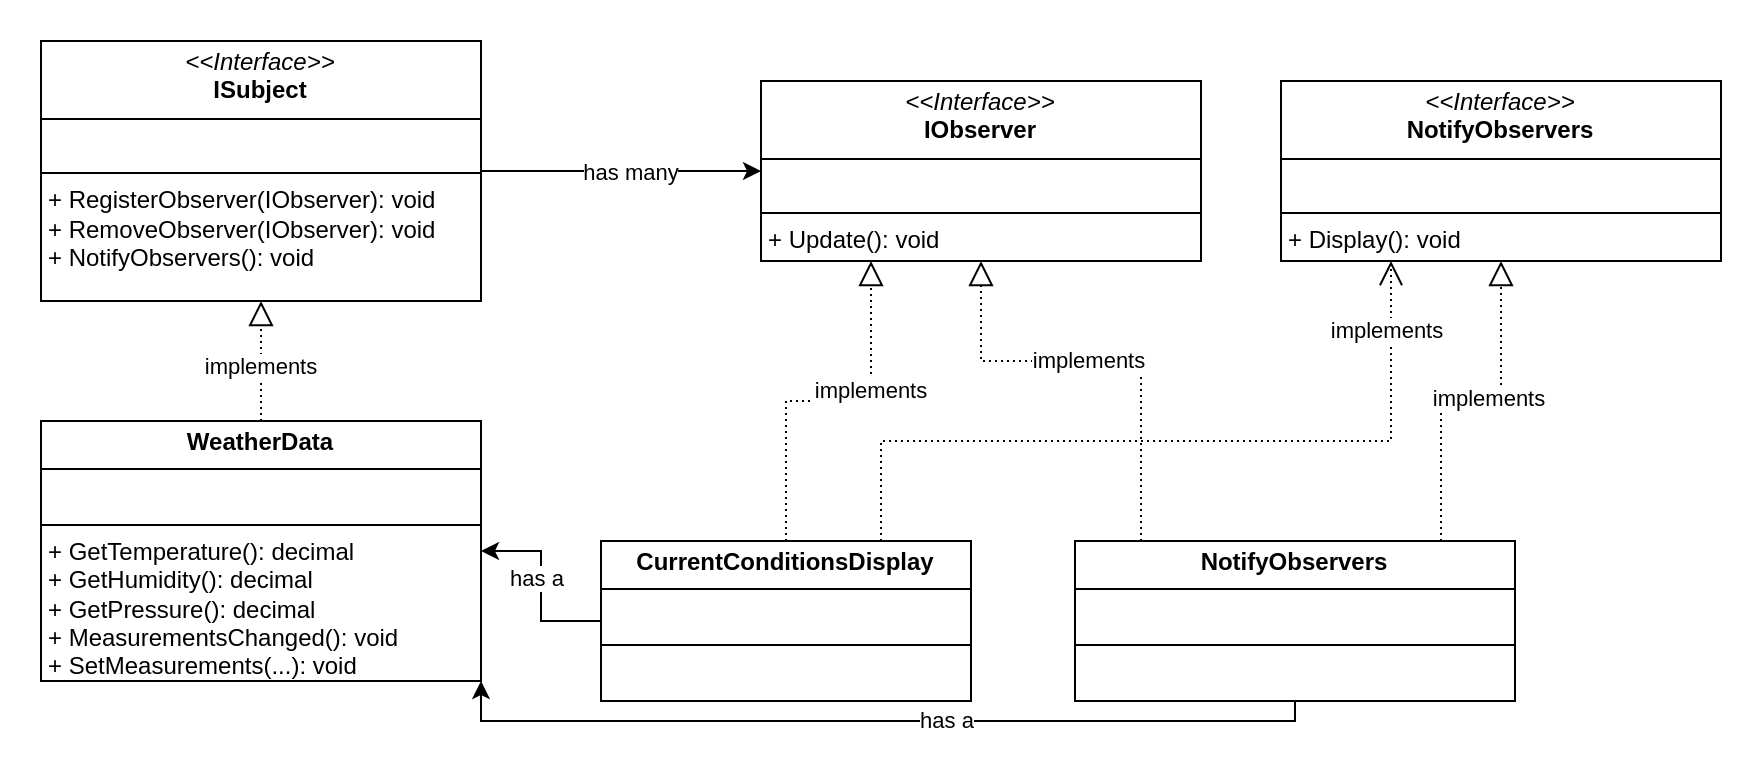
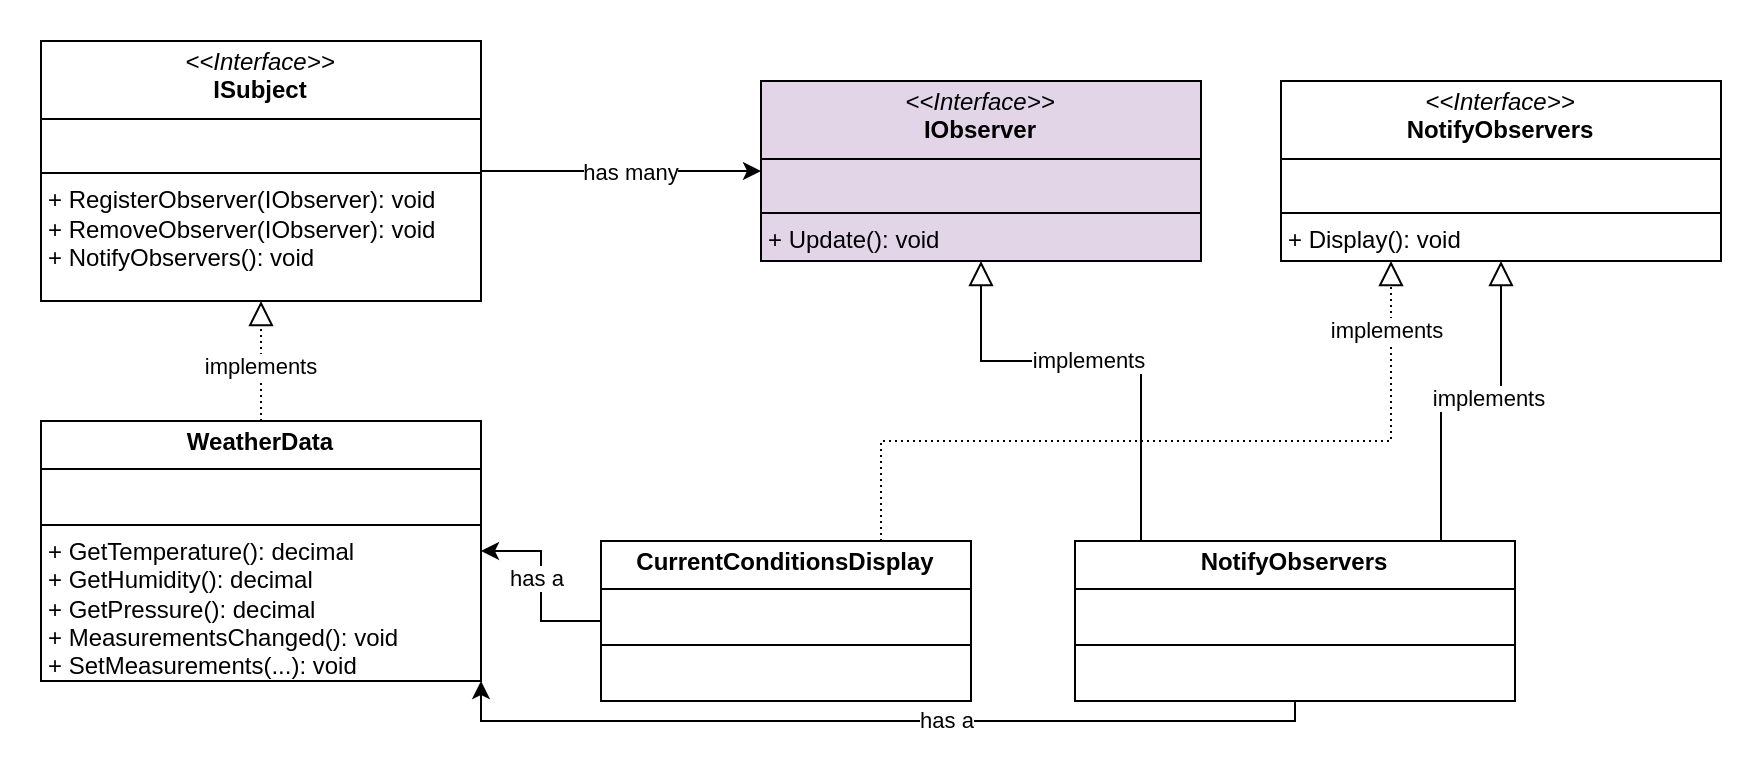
(981, 171) -> (981, 171)
(1391, 278) -> (1391, 286)
(1141, 456) -> (1141, 456)
(786, 459) -> none
(1441, 475) -> (1441, 475)
